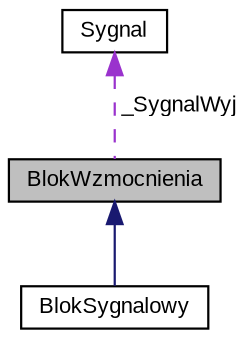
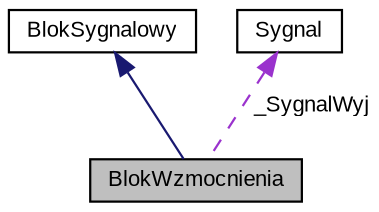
(115, 255) -> (156, 116)
